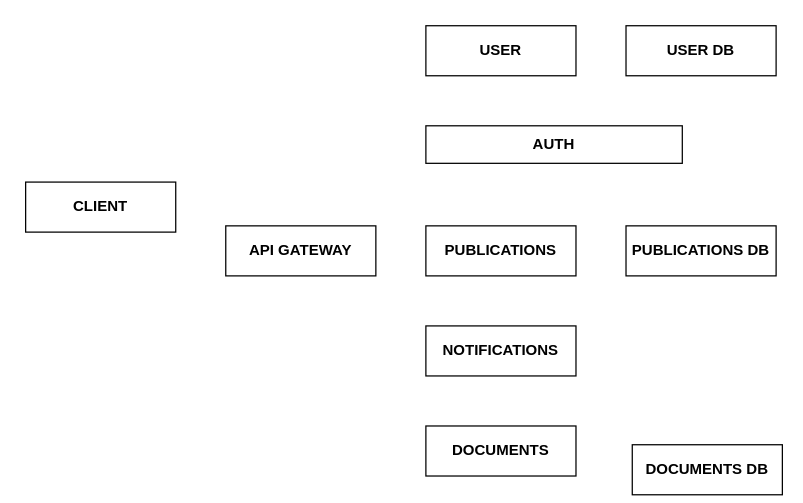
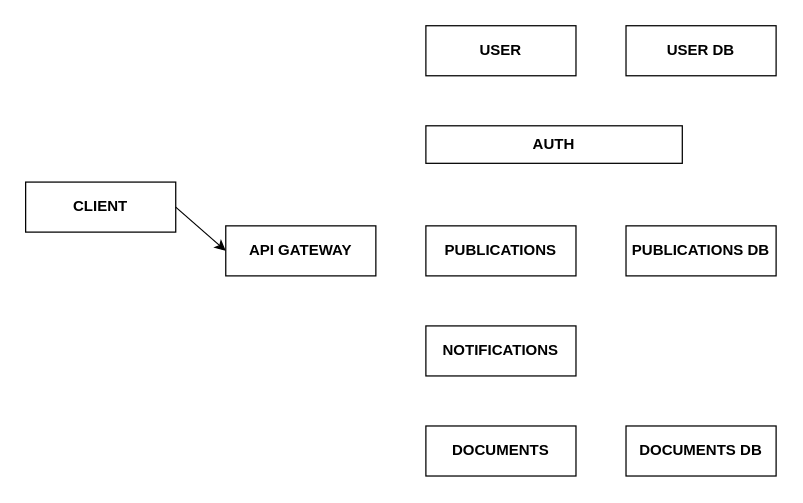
none -> (198, 226)
(707, 469) -> (701, 451)
